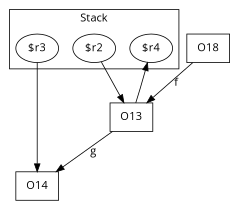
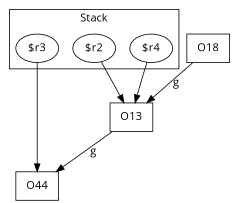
(176, 83) -> (176, 83)
(141, 87) -> (142, 79)
(37, 186) -> (37, 186)
